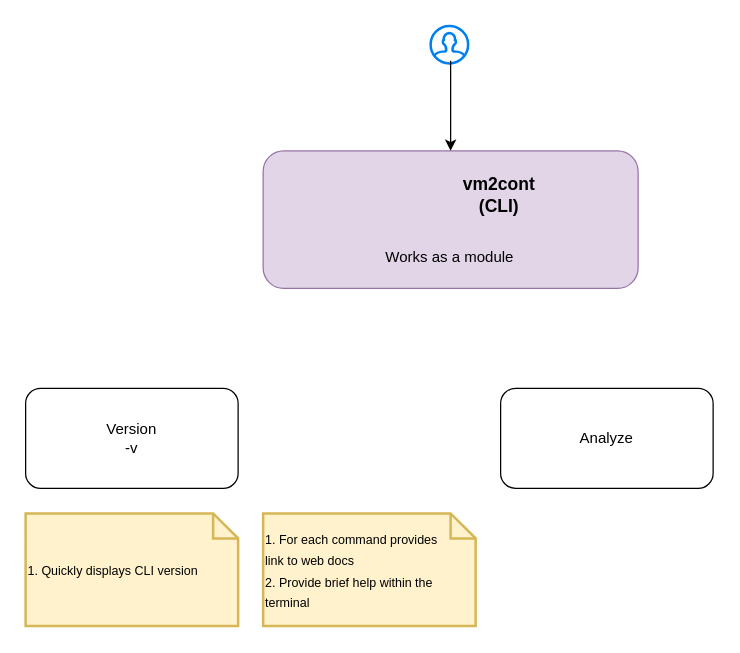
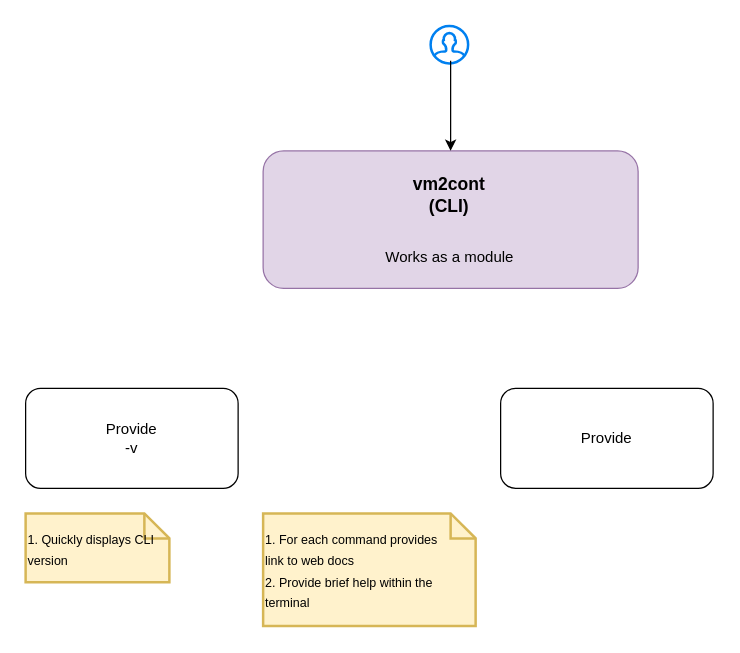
(499, 194) -> (449, 194)
(132, 438) -> (132, 438)
(607, 438) -> (607, 438)
(132, 569) -> (98, 548)
